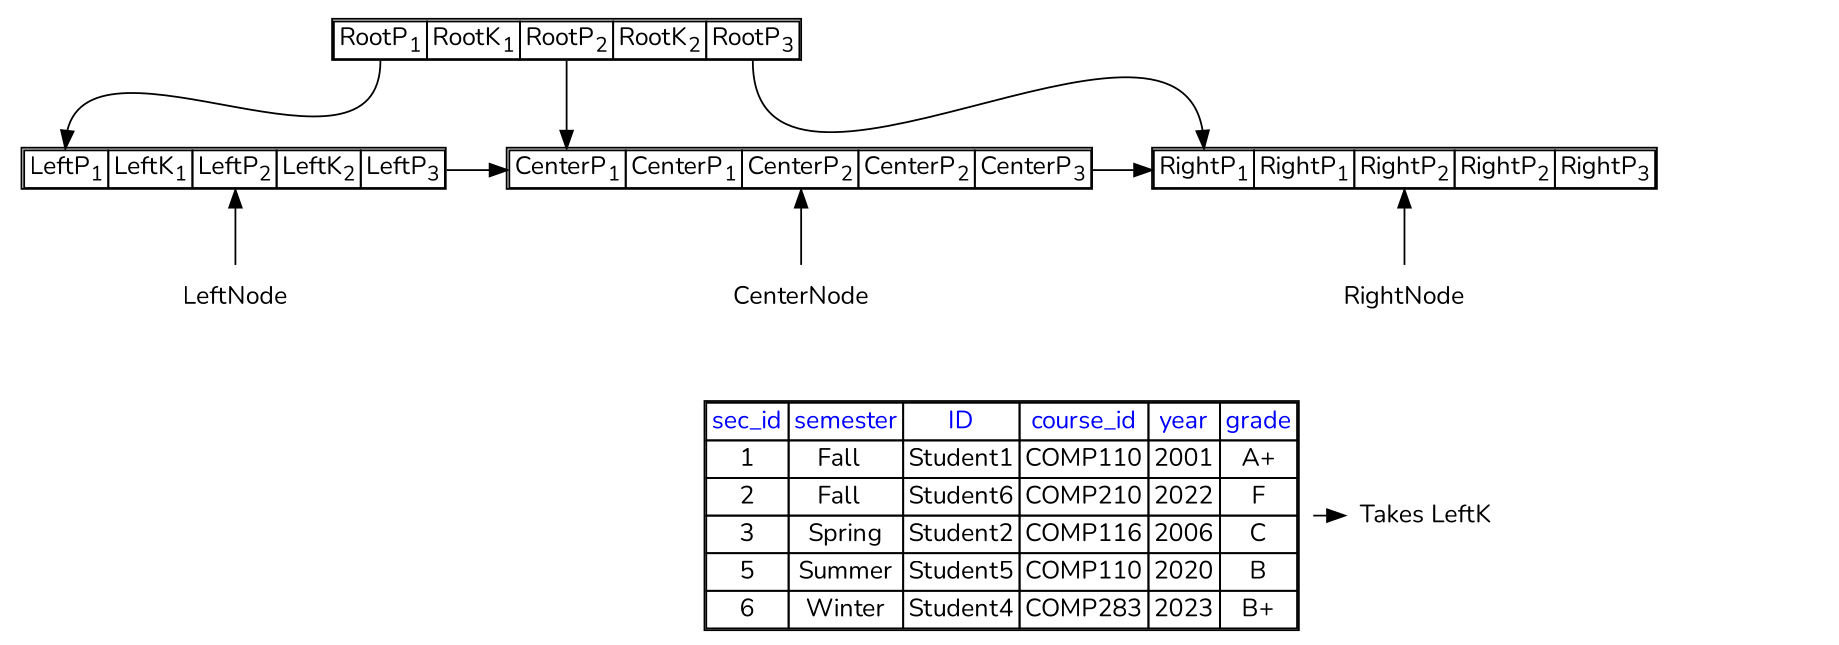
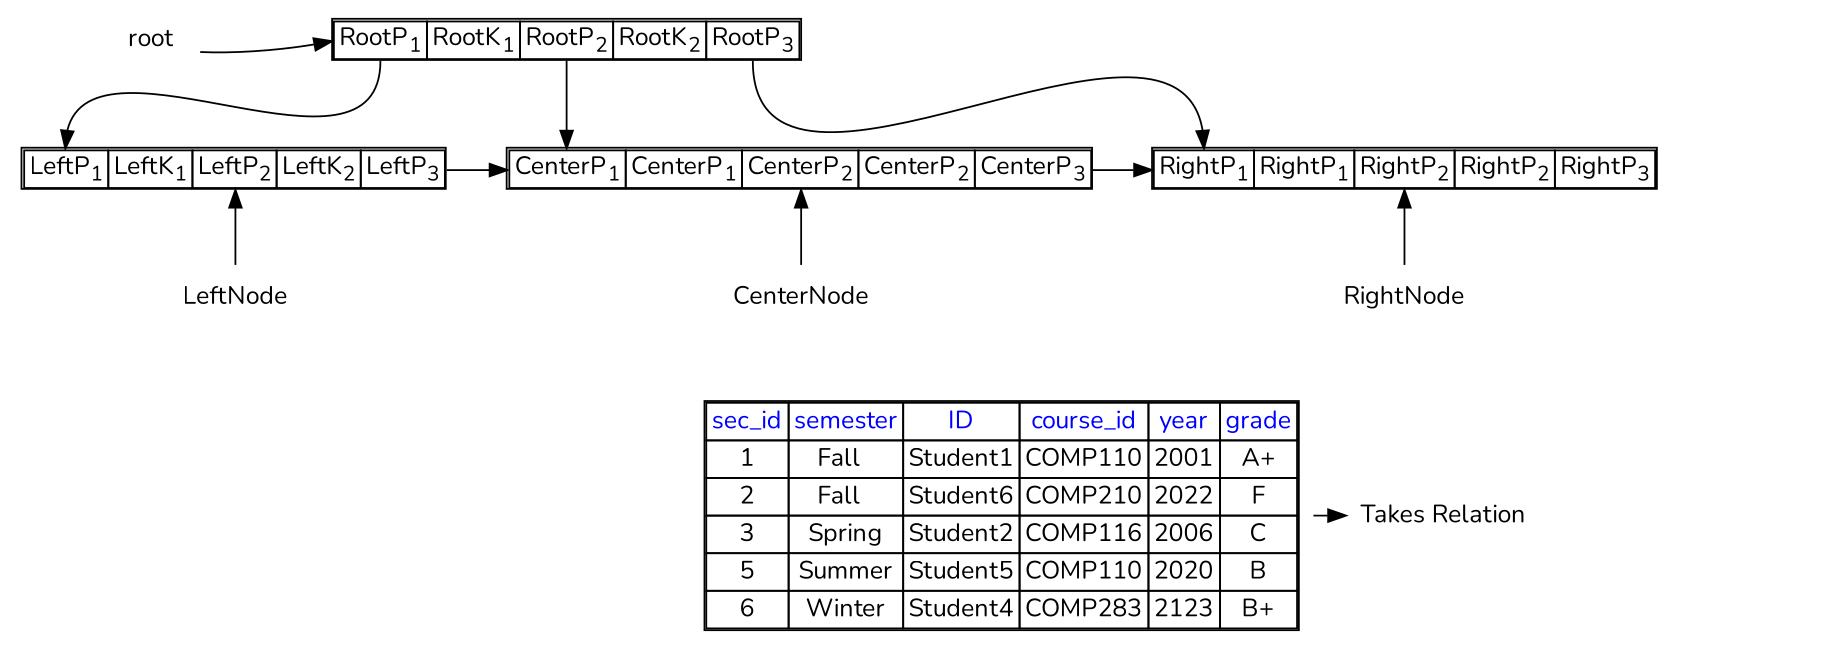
none -> (151, 39)
(1426, 516) -> (1444, 516)
(1184, 609) -> (1184, 609)
